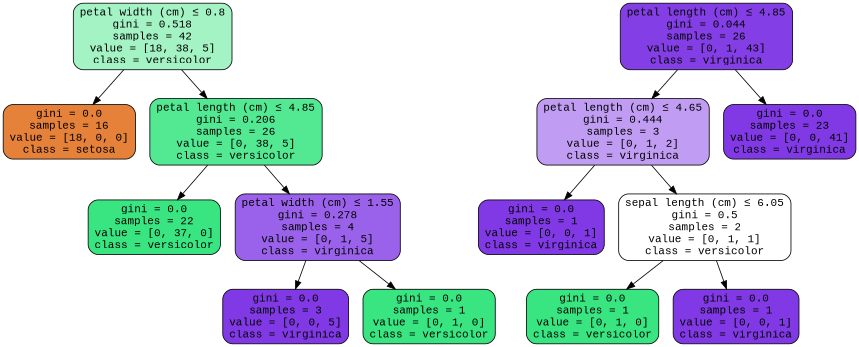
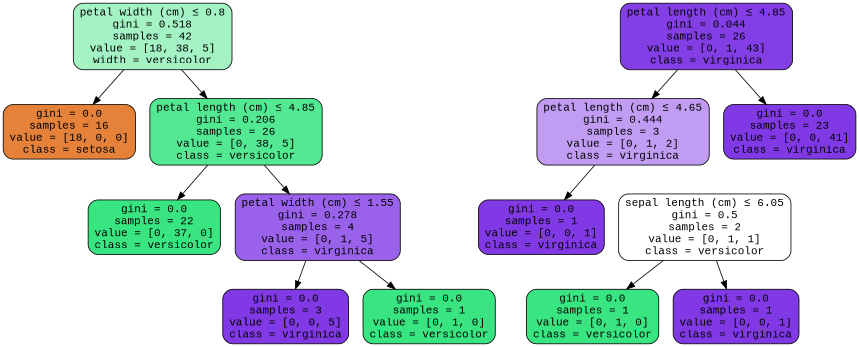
(153, 60) -> (153, 60)
(661, 176) -> none
